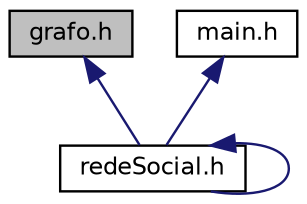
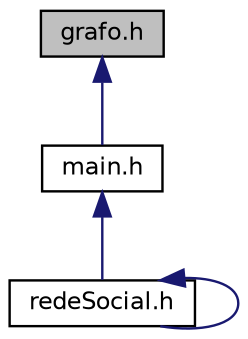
(119, 112) -> (102, 114)
